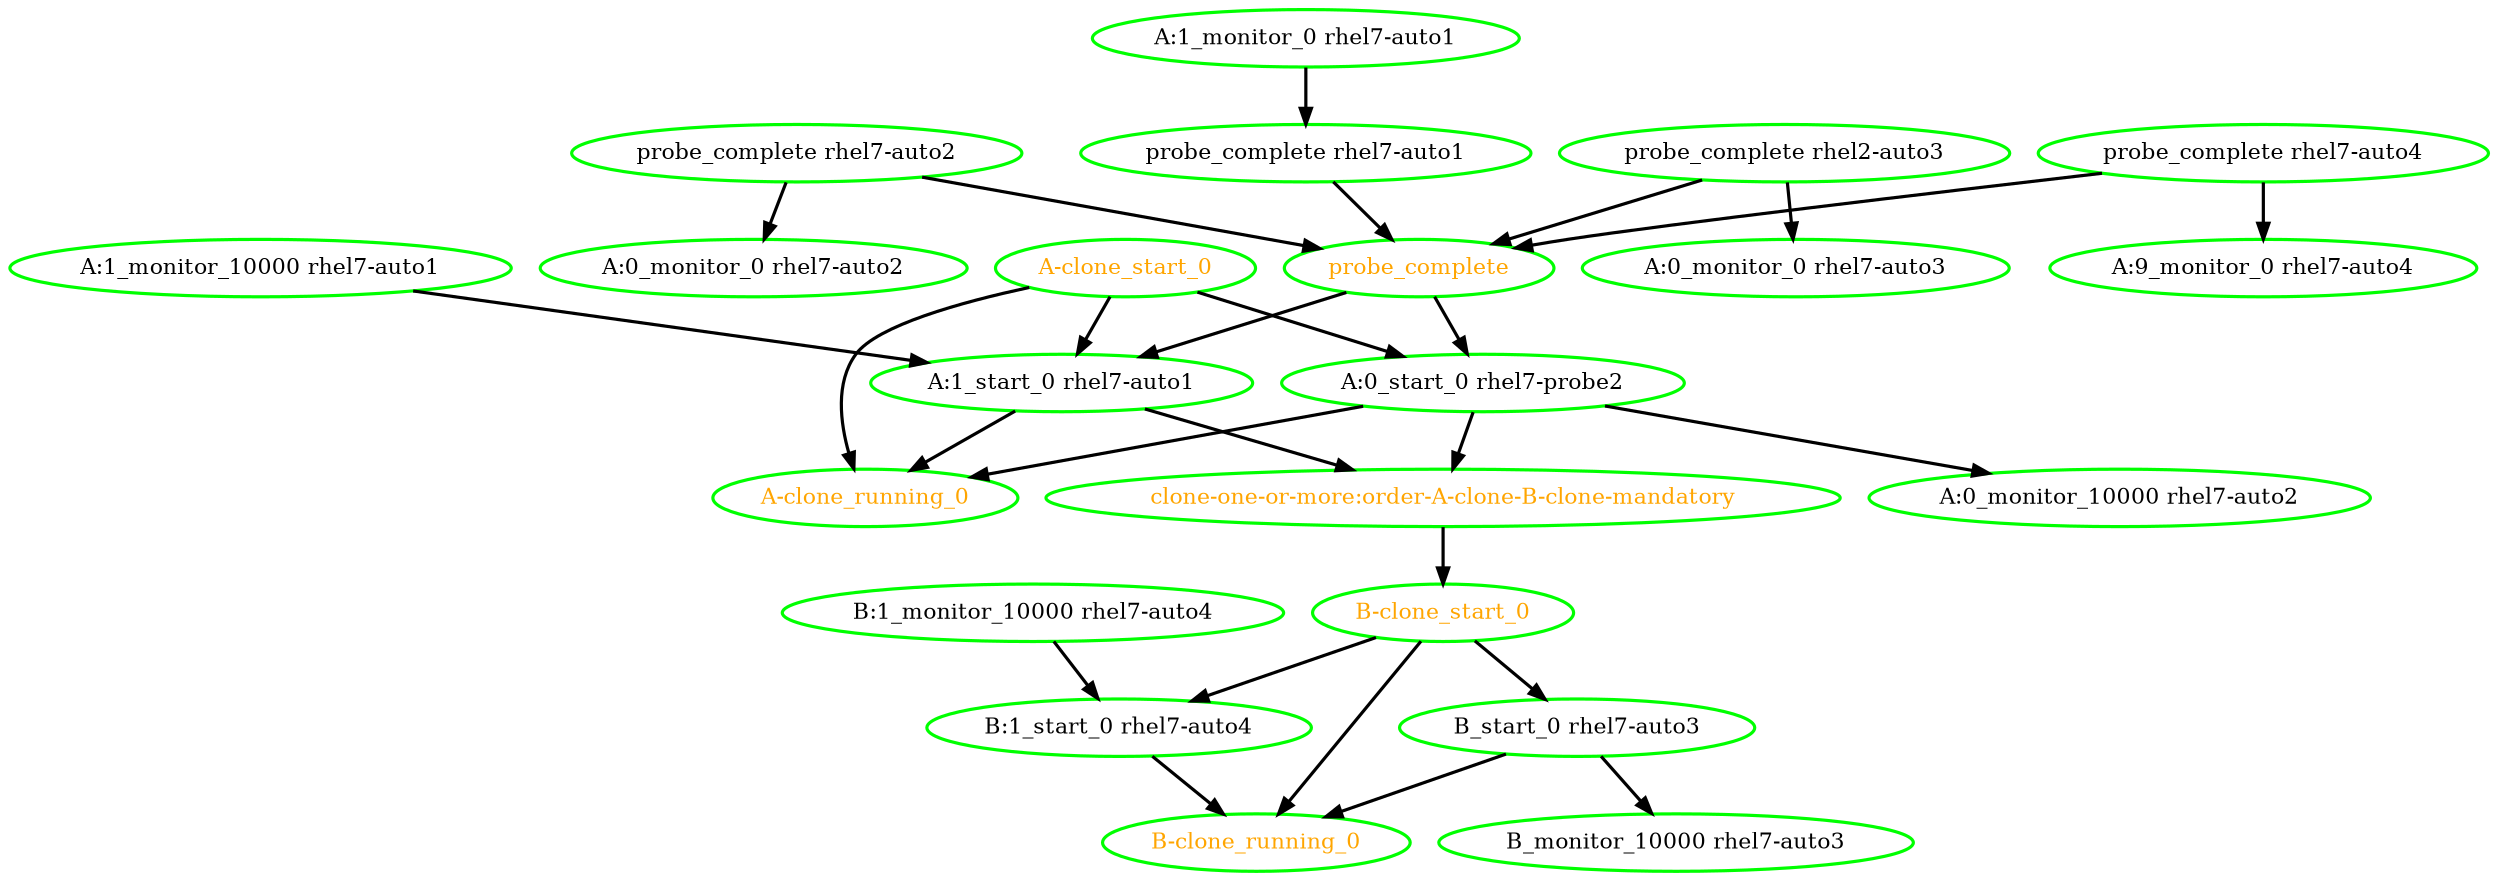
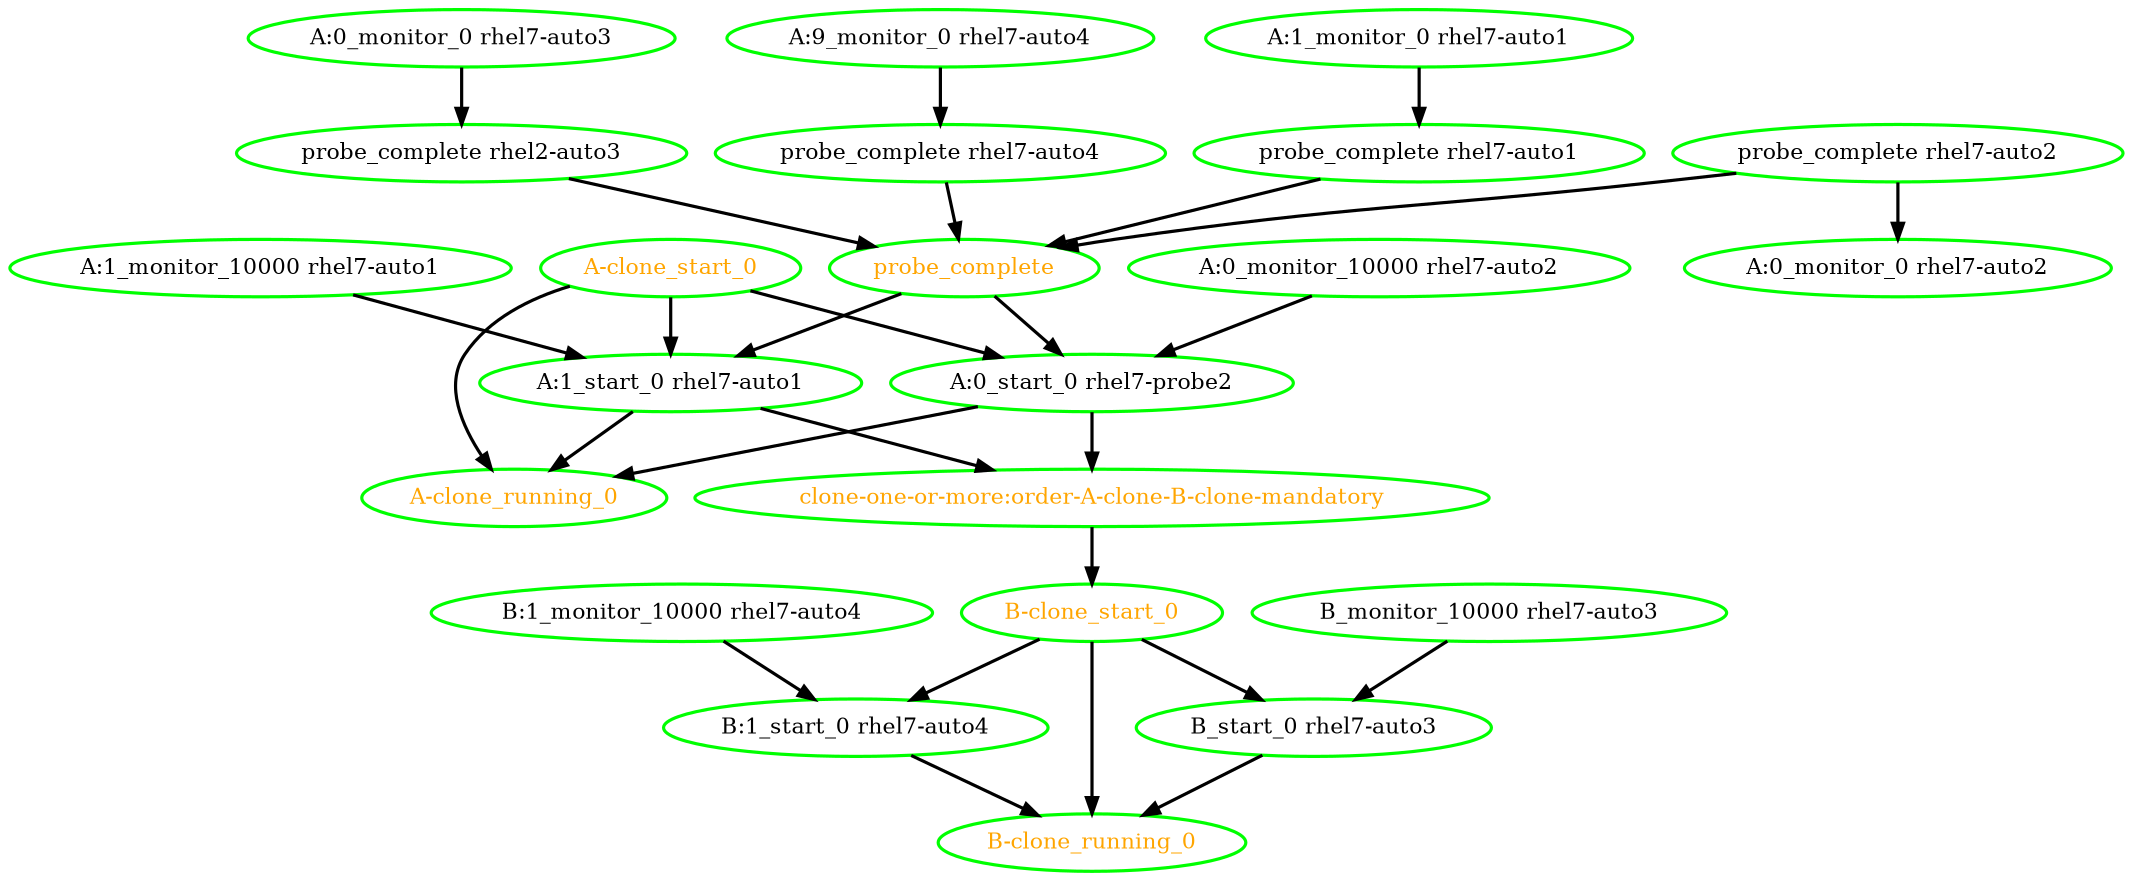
(1789, 200) -> (462, 88)
(2263, 203) -> (940, 88)
(1789, 438) -> (1242, 323)
(1621, 779) -> (1408, 666)
